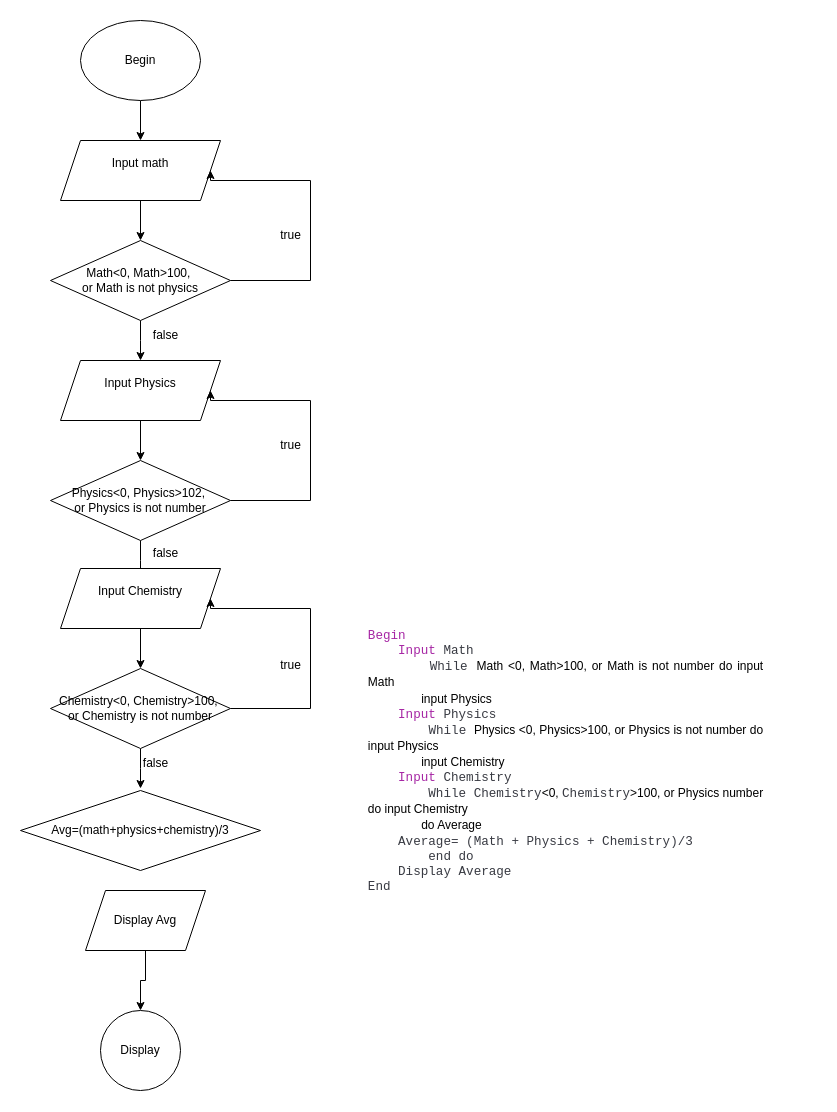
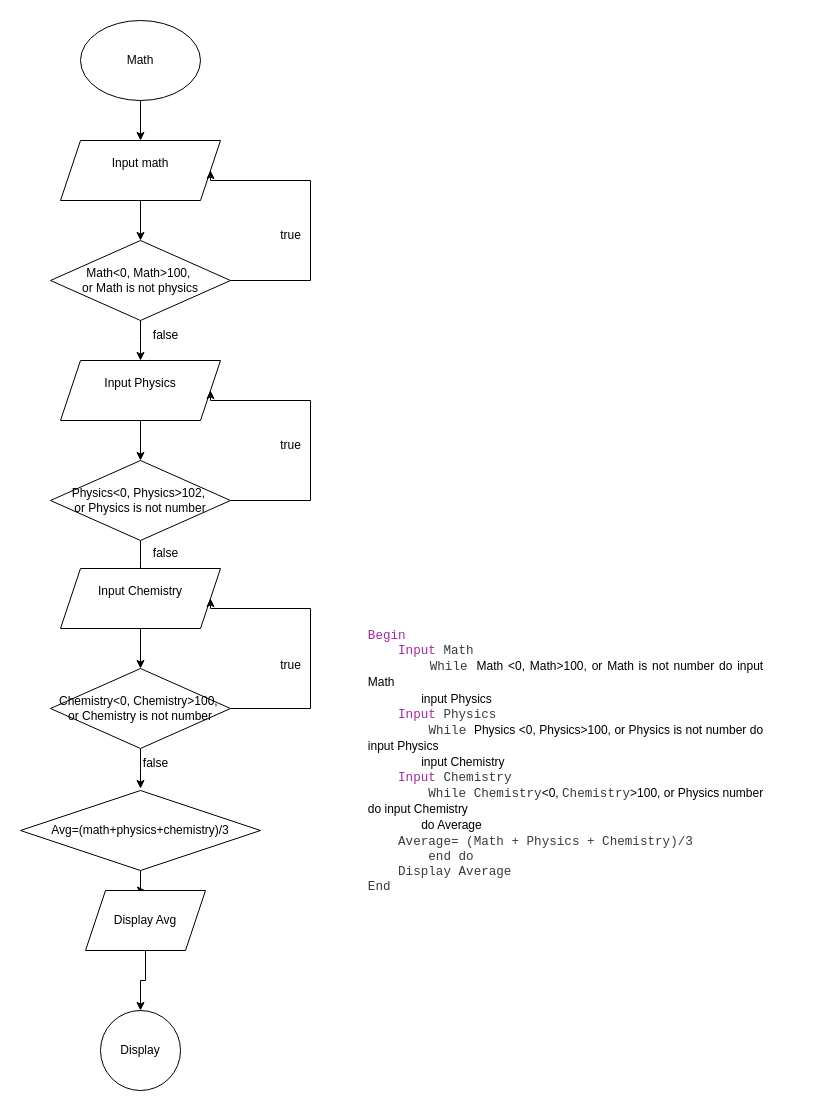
(141, 61) -> (141, 61)
none -> (141, 881)
